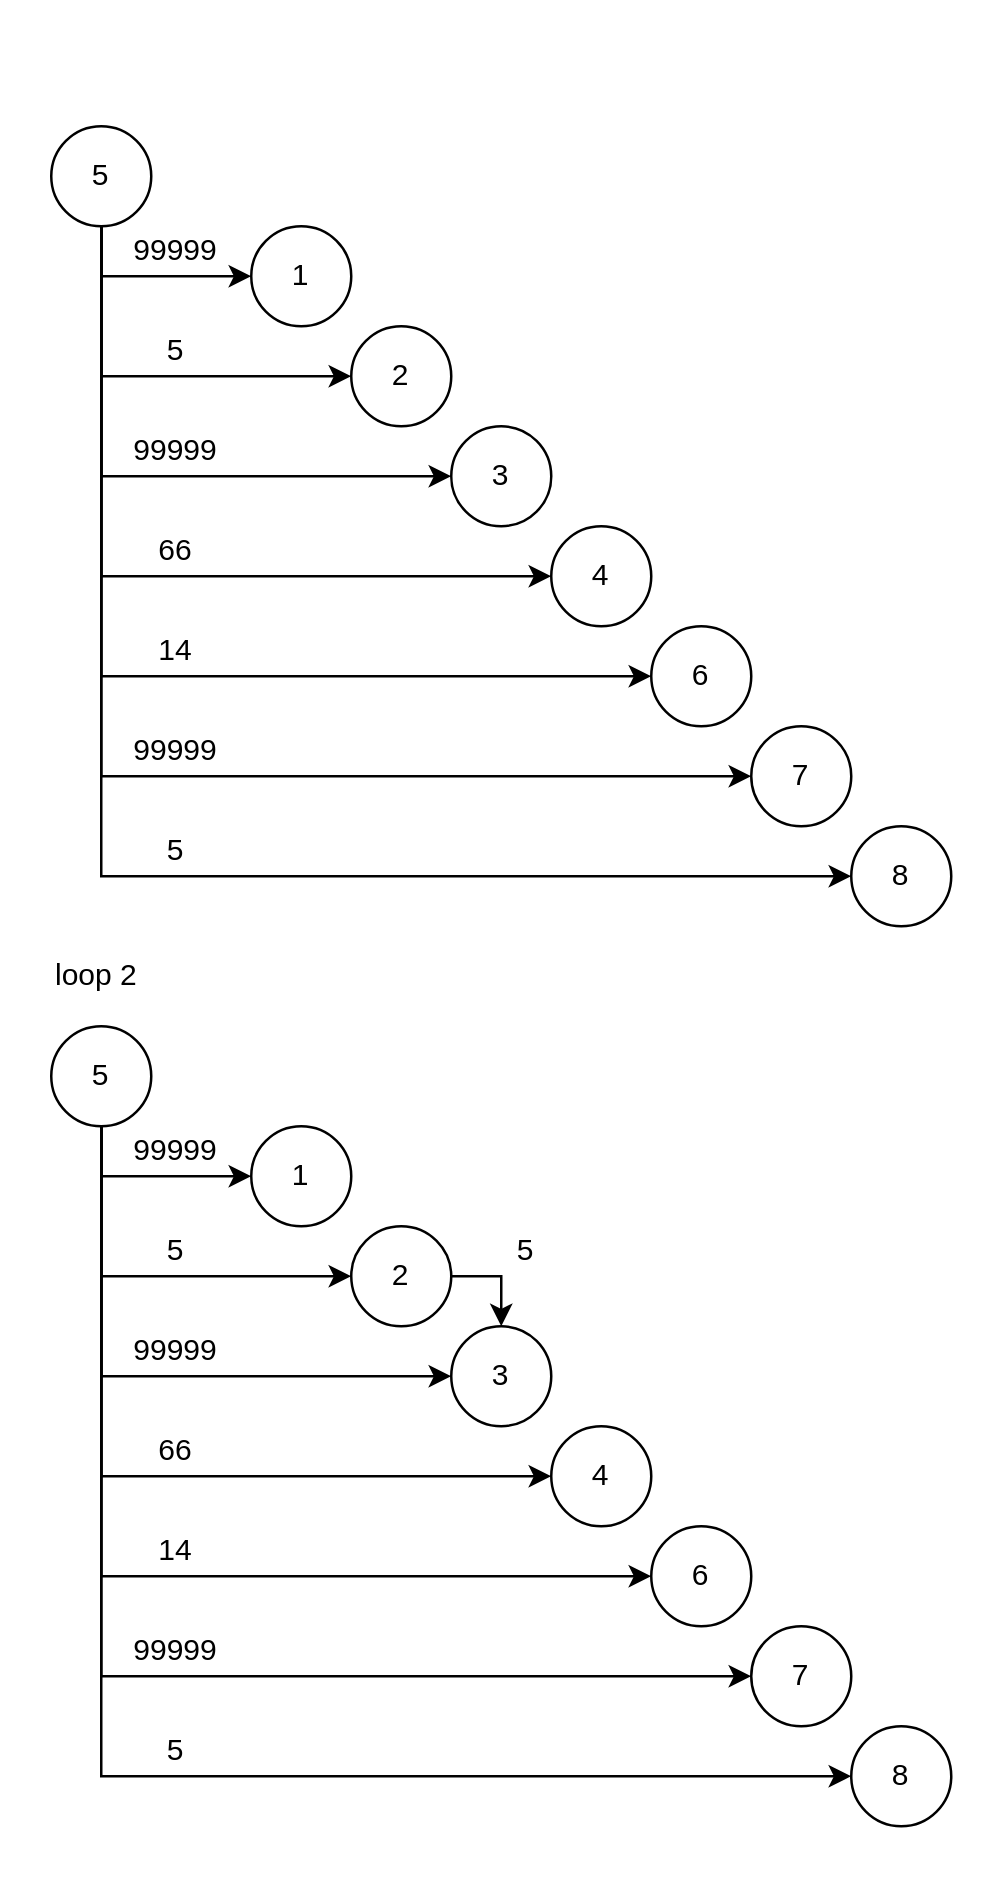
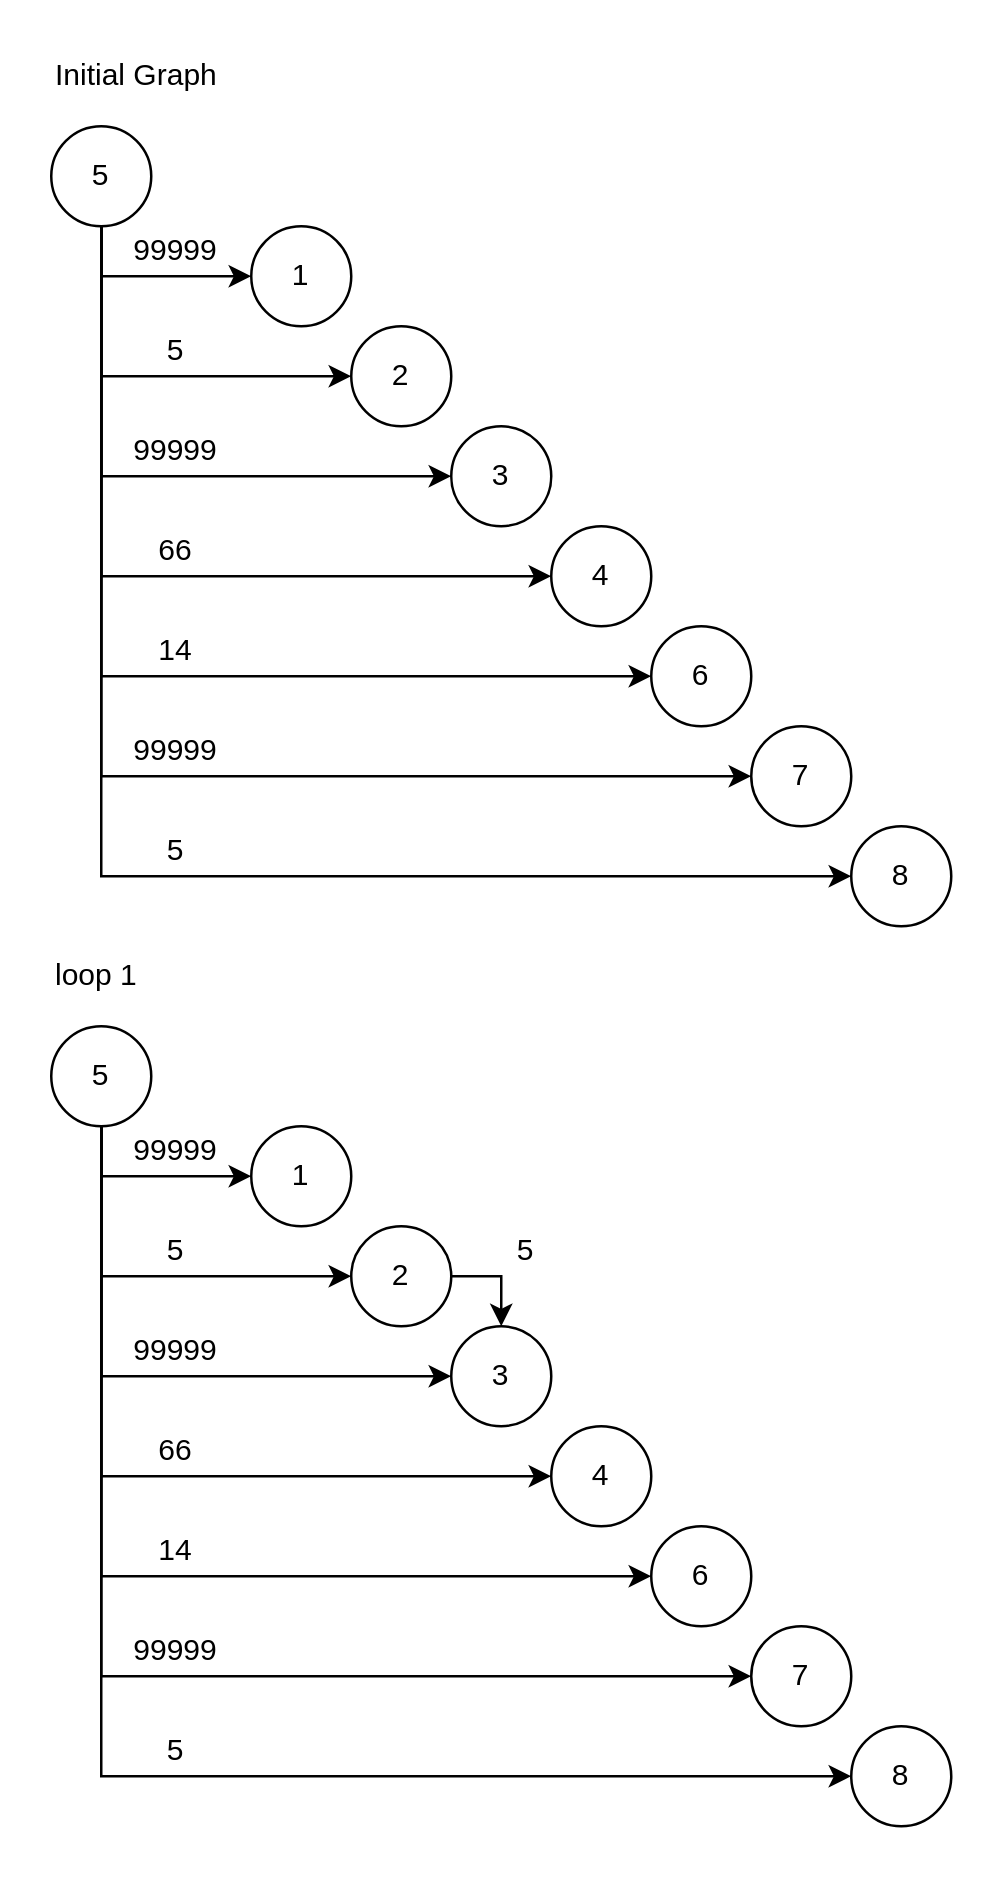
none -> (189, 76)
(99, 976) -> (99, 976)
